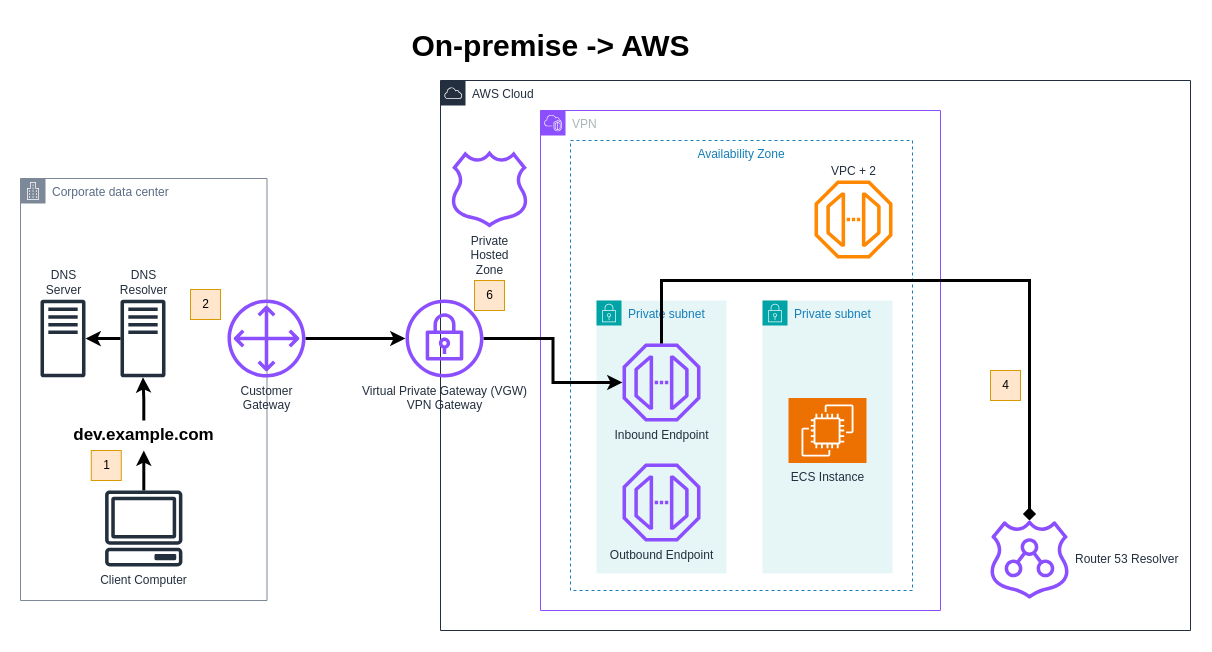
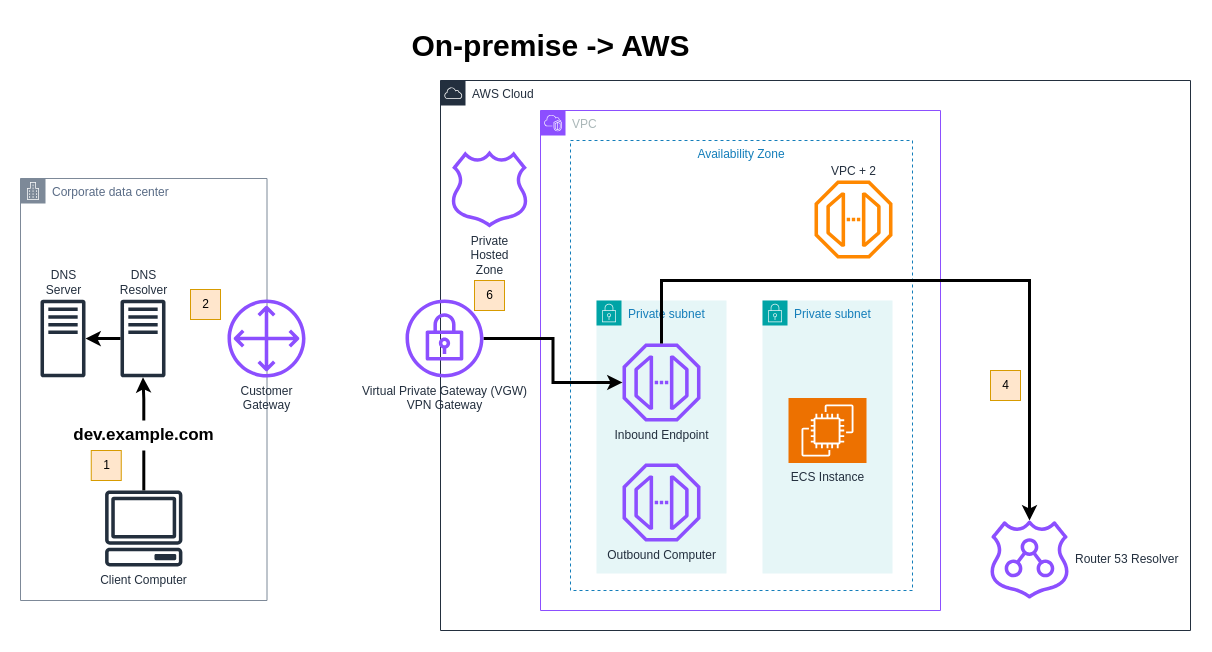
(583, 125) -> (583, 125)
(350, 339) -> none
(144, 463) -> (144, 458)
(1030, 507) -> (1030, 507)
(662, 556) -> (662, 556)
